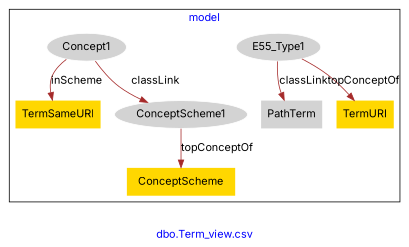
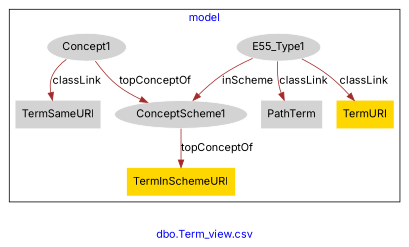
none -> (224, 74)
(77, 81) -> (77, 81)
(155, 81) -> (155, 81)
(364, 81) -> (364, 81)
(58, 114) -> (58, 114)
(181, 182) -> (181, 182)
